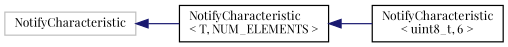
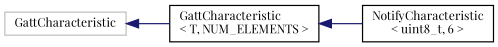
(70, 24) -> (65, 24)
(254, 24) -> (244, 24)
